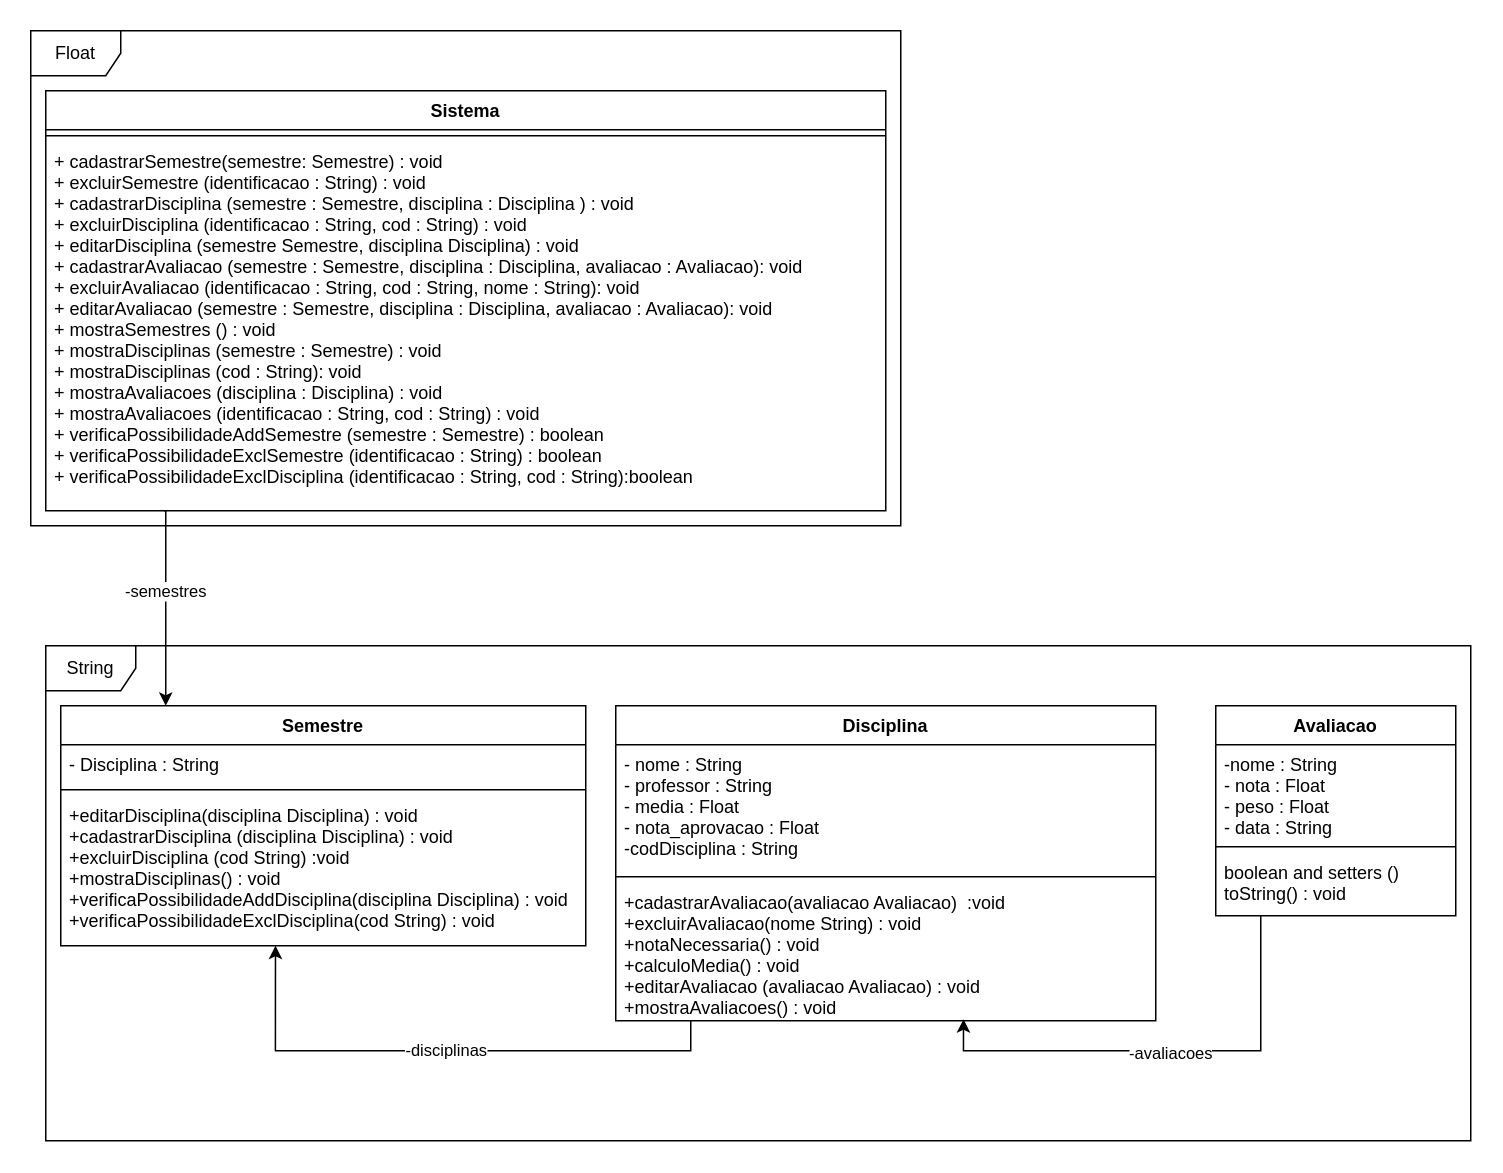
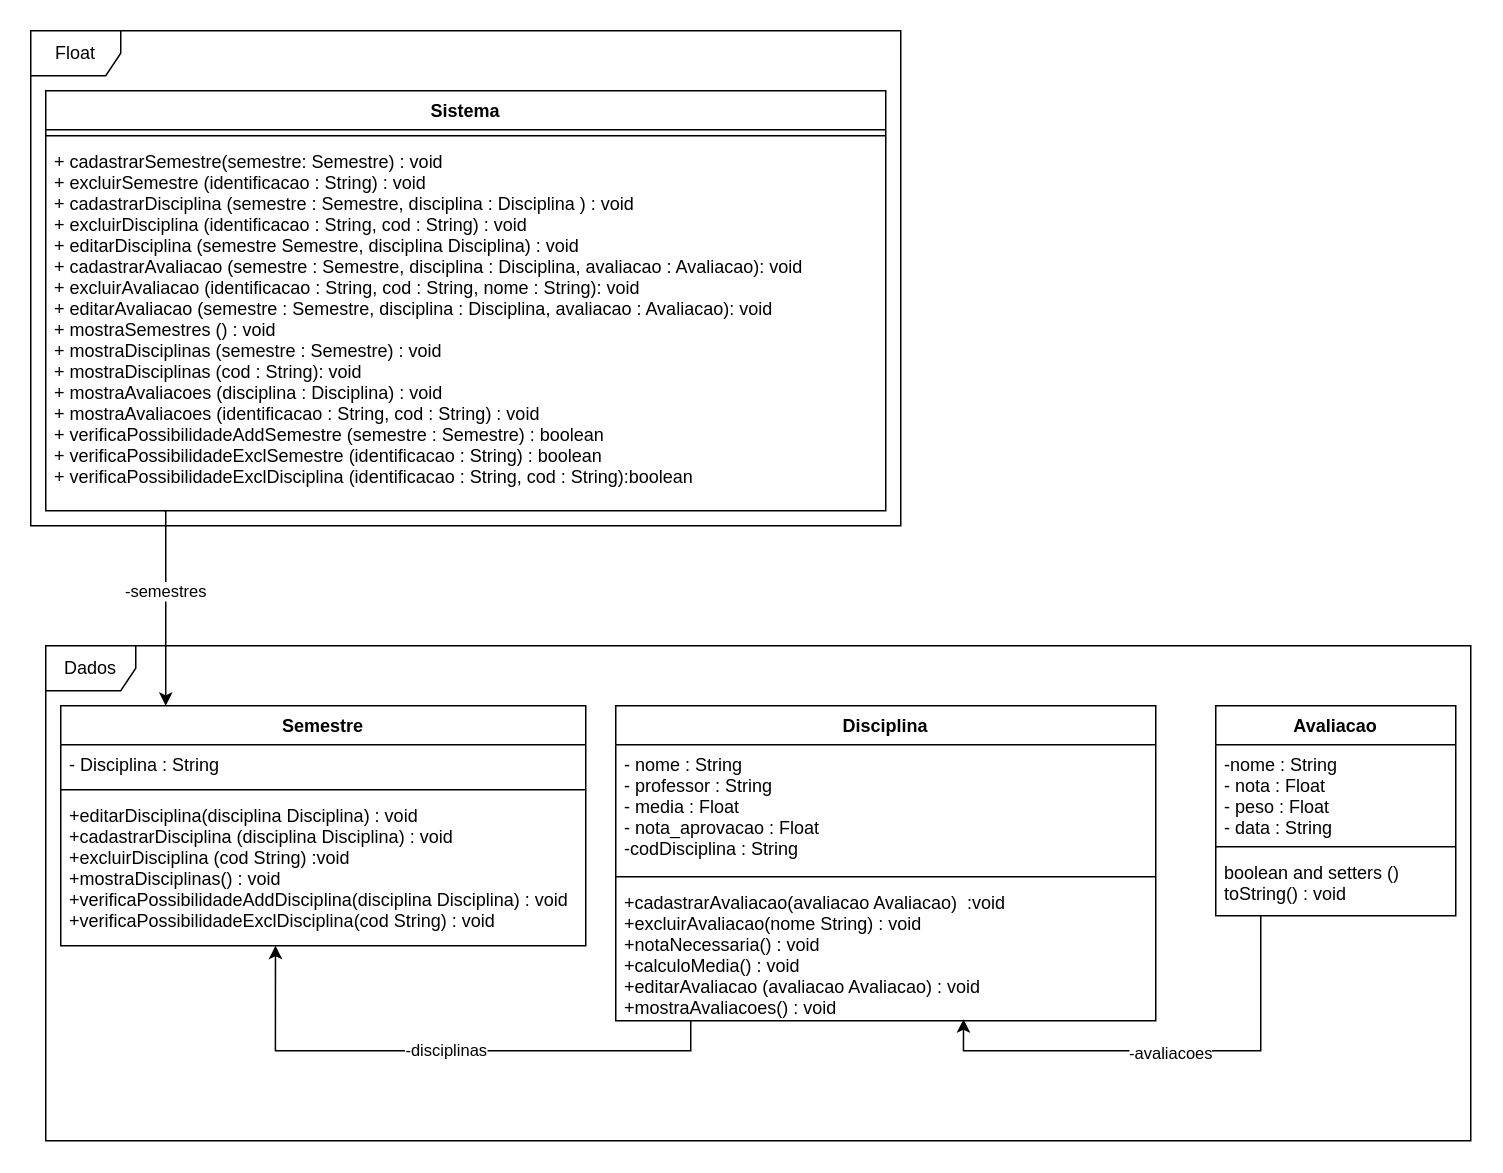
(91, 668) -> (91, 668)
